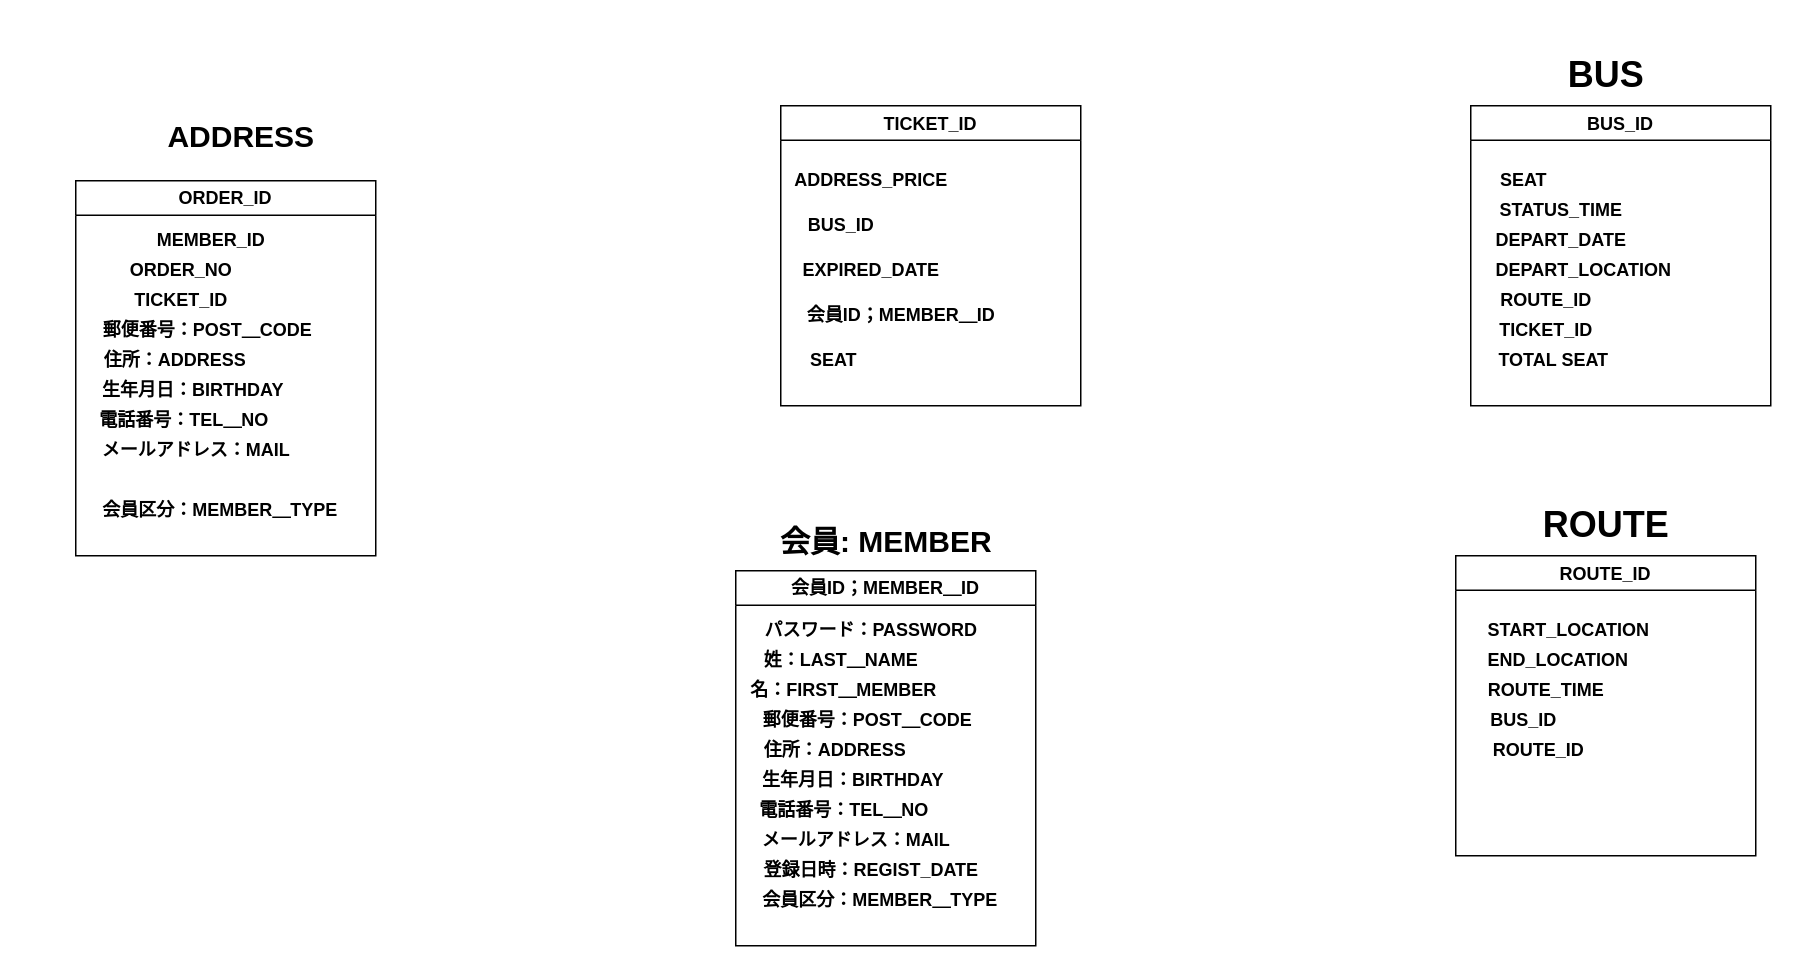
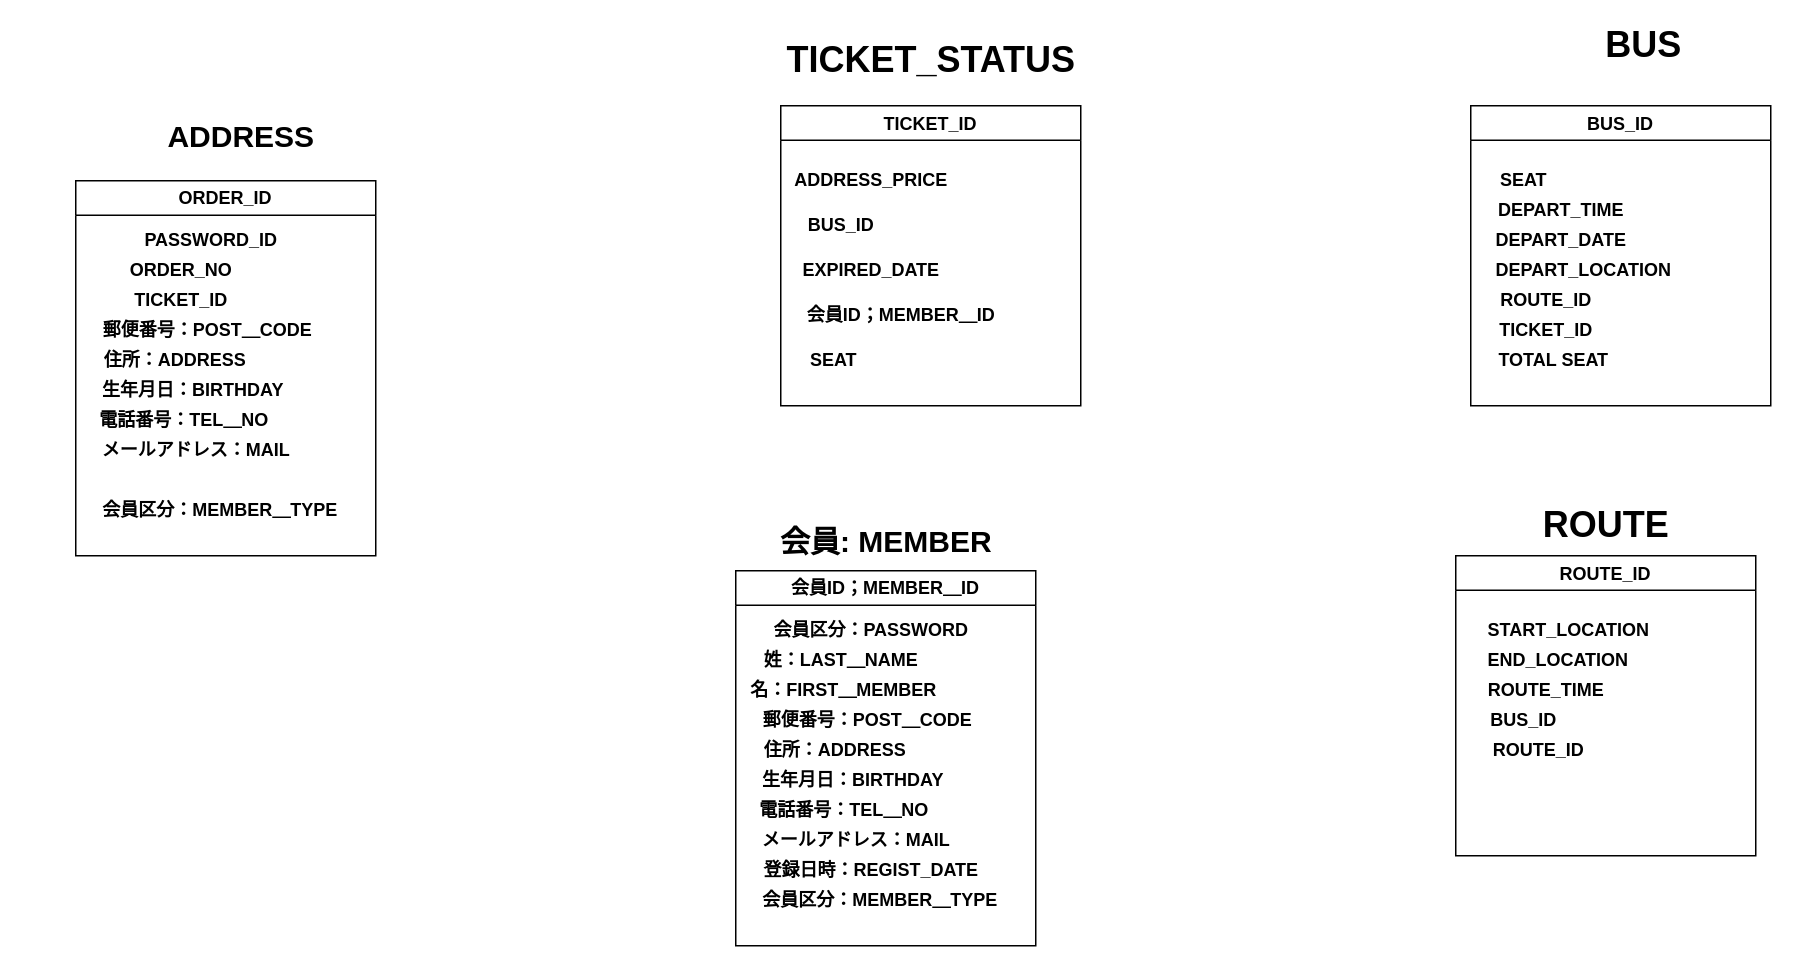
none -> (931, 61)
(1606, 76) -> (1643, 46)
(1562, 211) -> (1562, 211)
(212, 241) -> (212, 241)
(872, 631) -> (872, 631)
